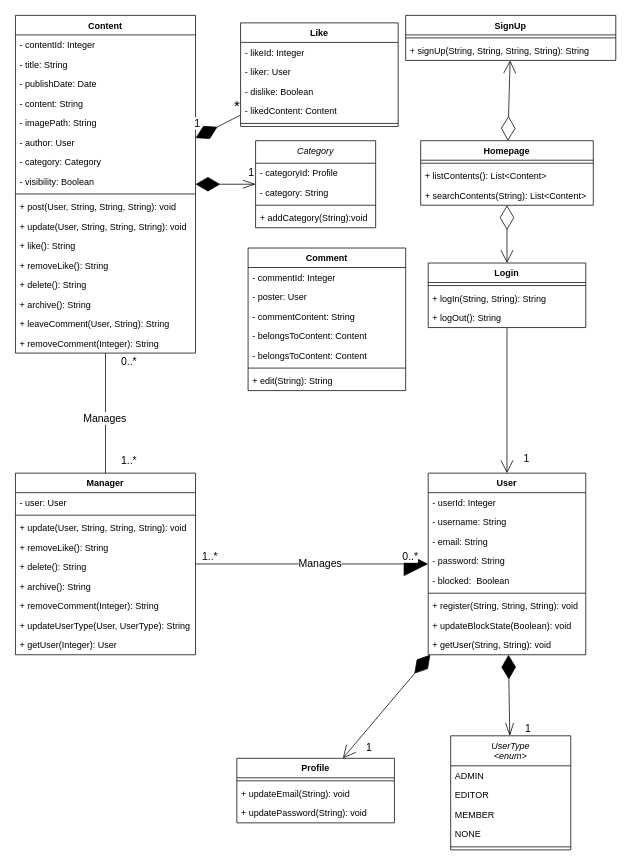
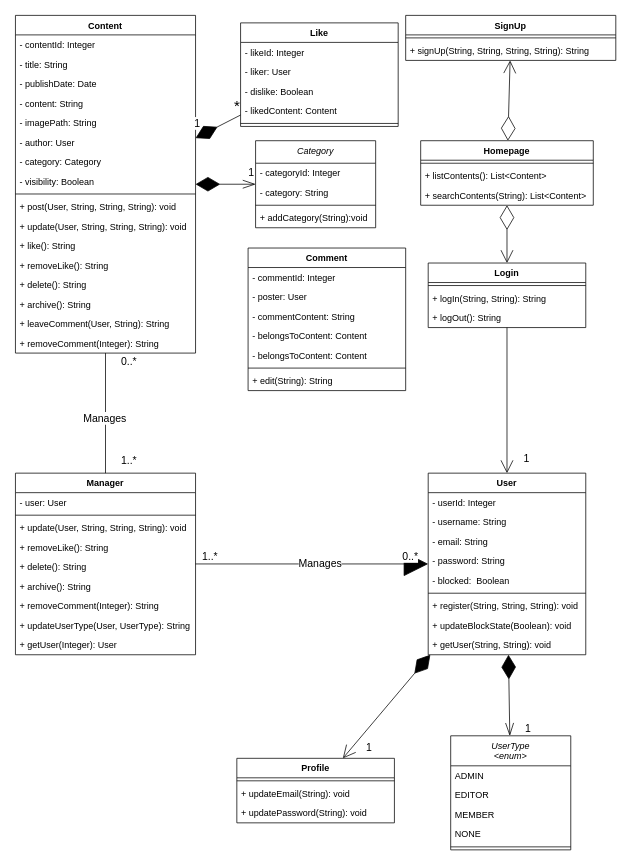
(307, 173) -> (309, 173)
